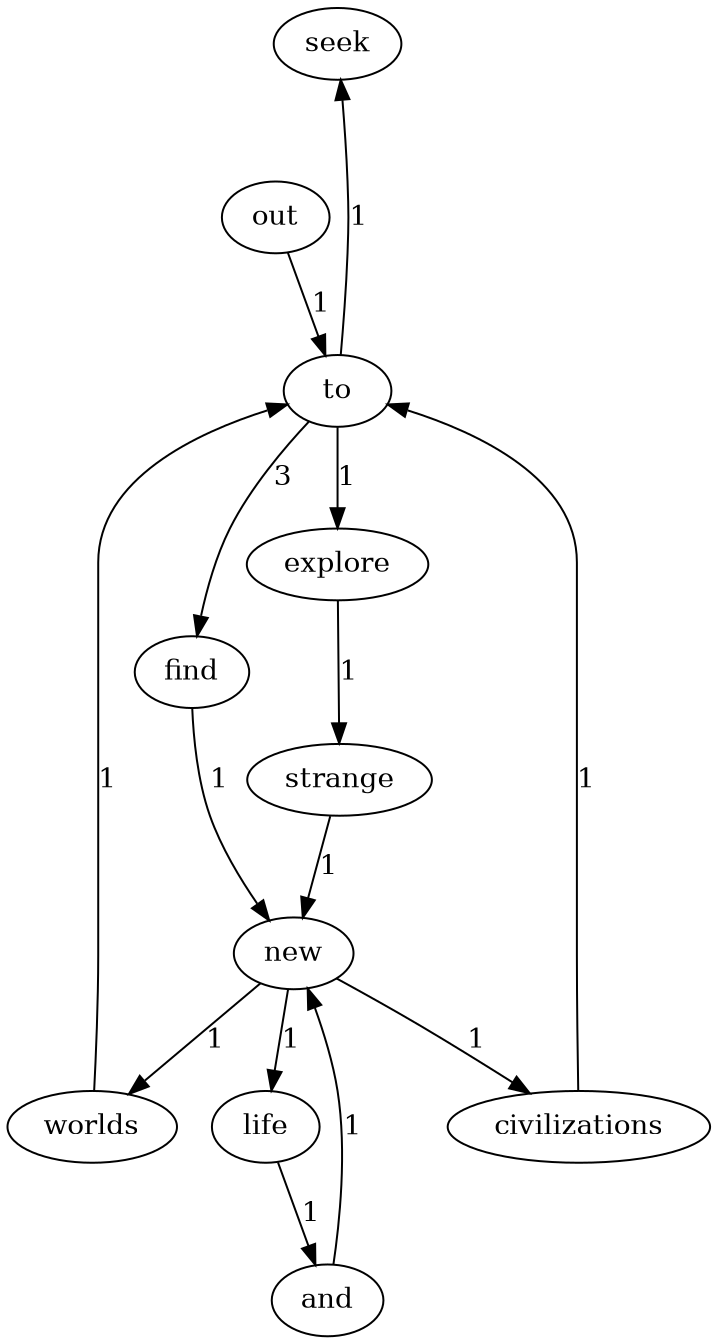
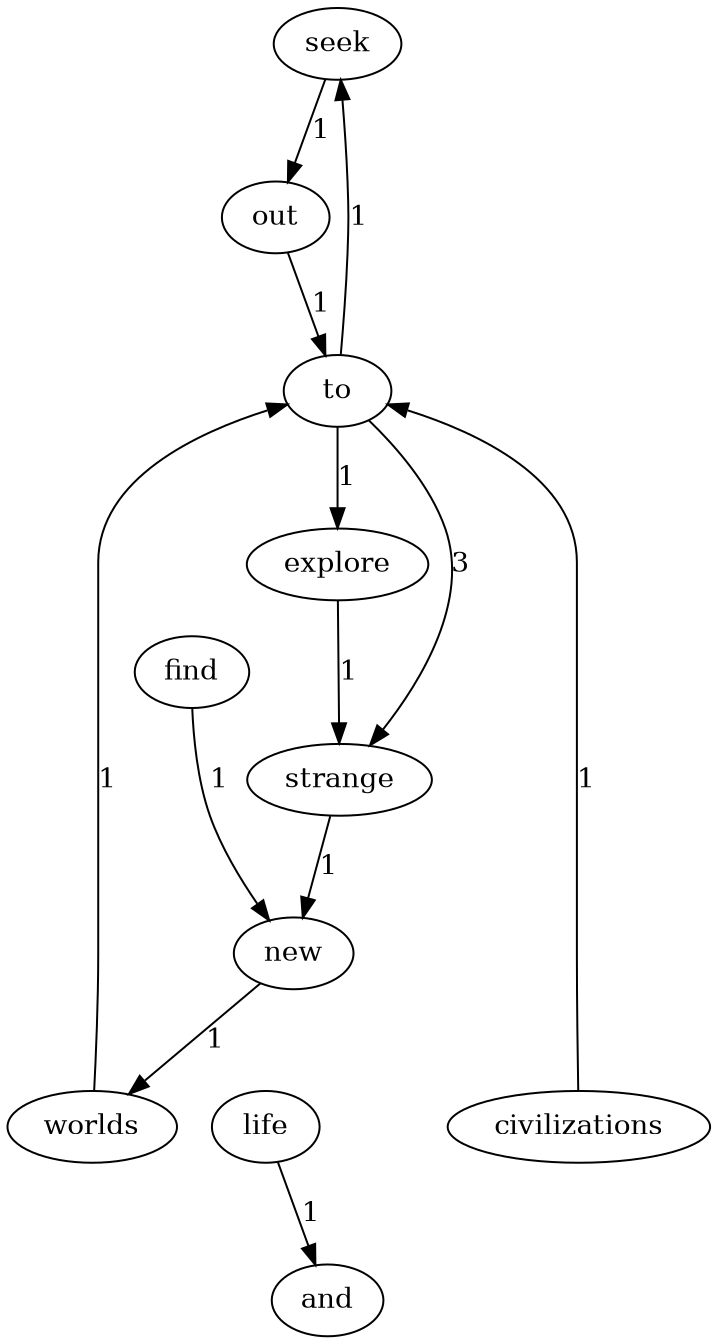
none -> (310, 121)
(240, 511) -> (451, 571)
(426, 1029) -> none
(281, 1030) -> none
(342, 1135) -> none
